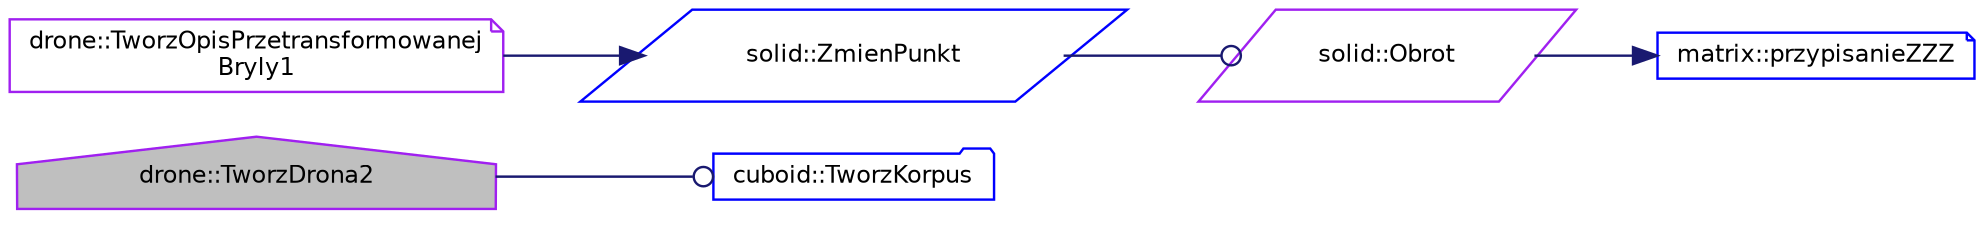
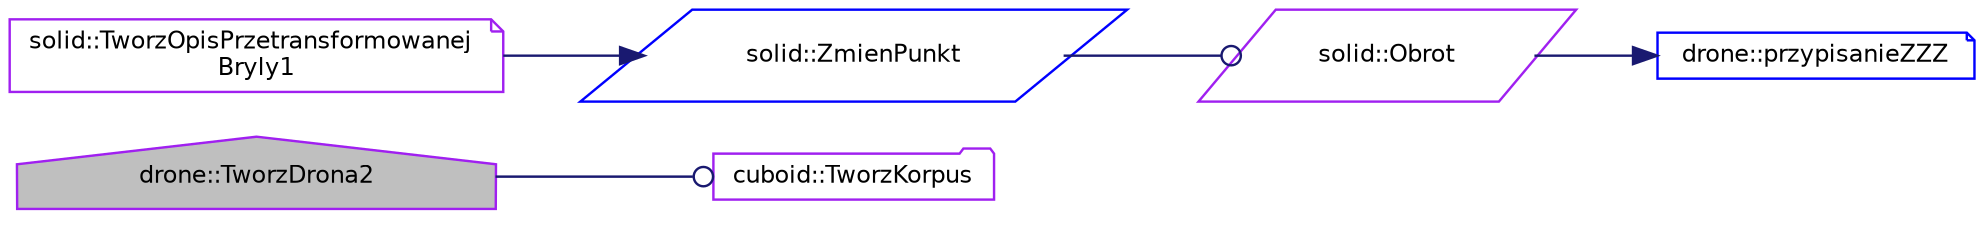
(256, 56) -> (256, 56)
(1816, 56) -> (1816, 56)
(854, 177) -> (854, 177)
